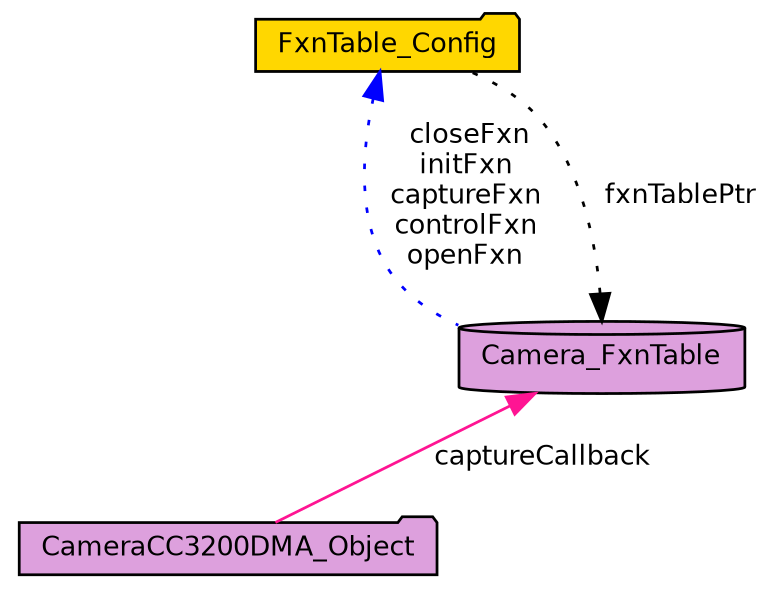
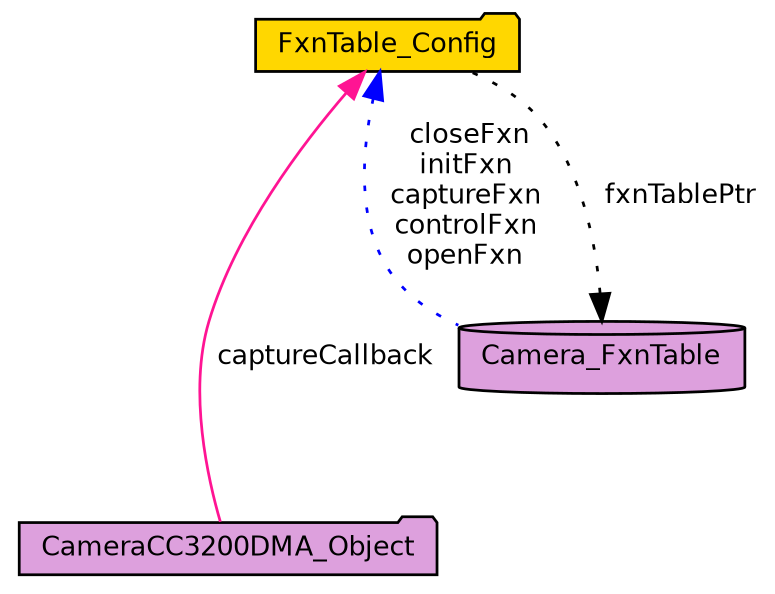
(393, 464) -> (220, 290)
